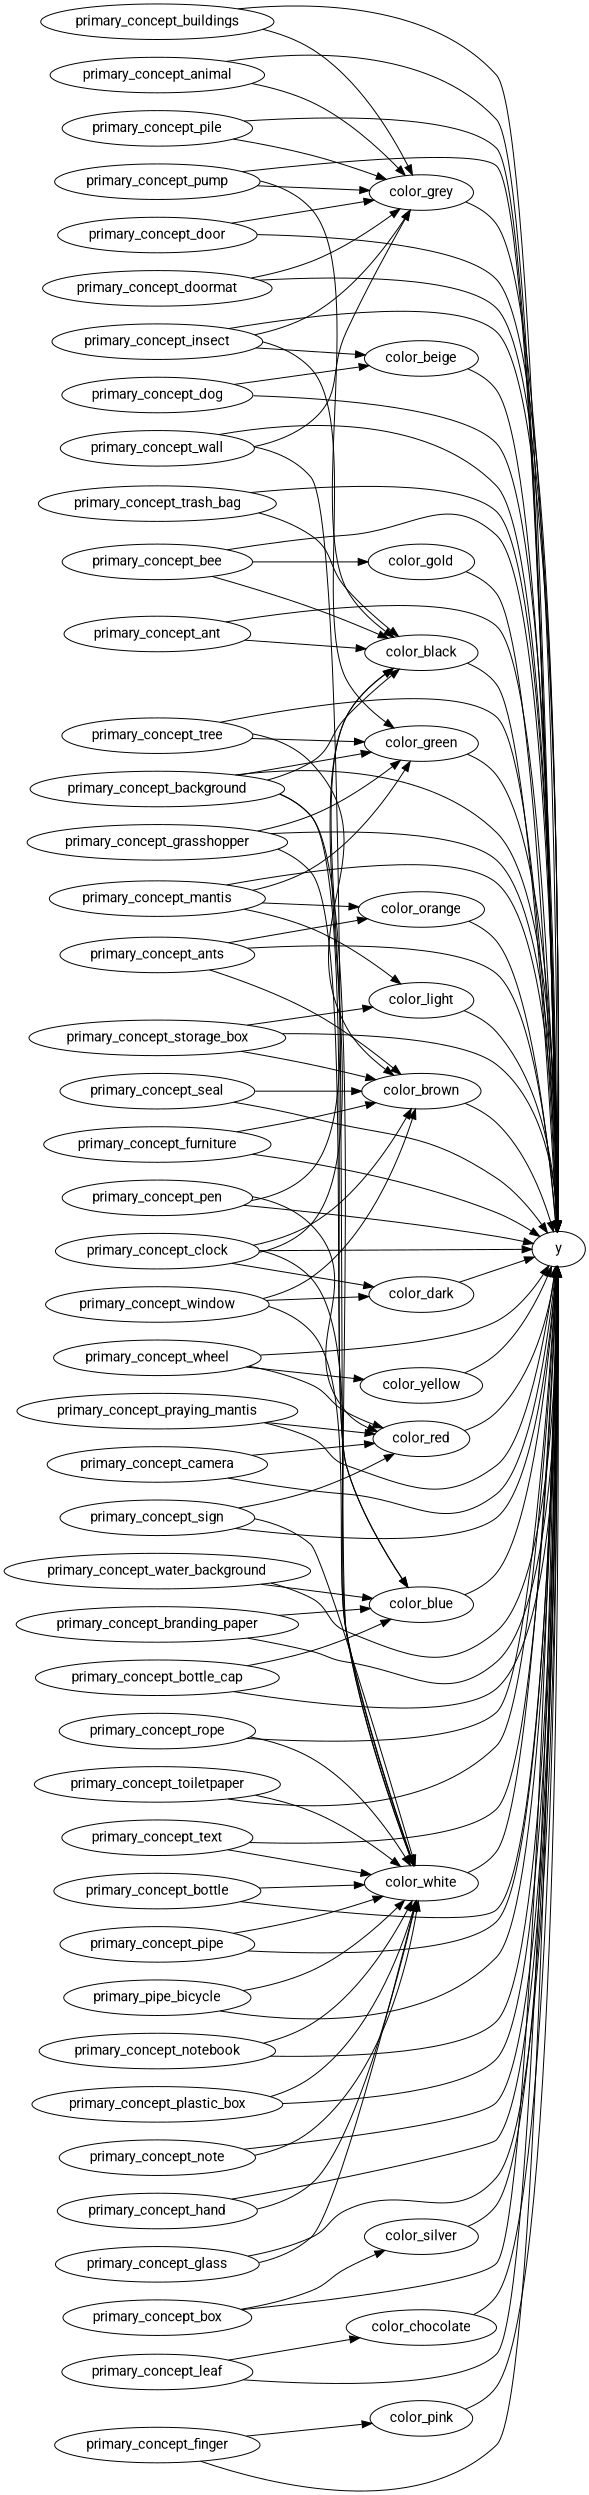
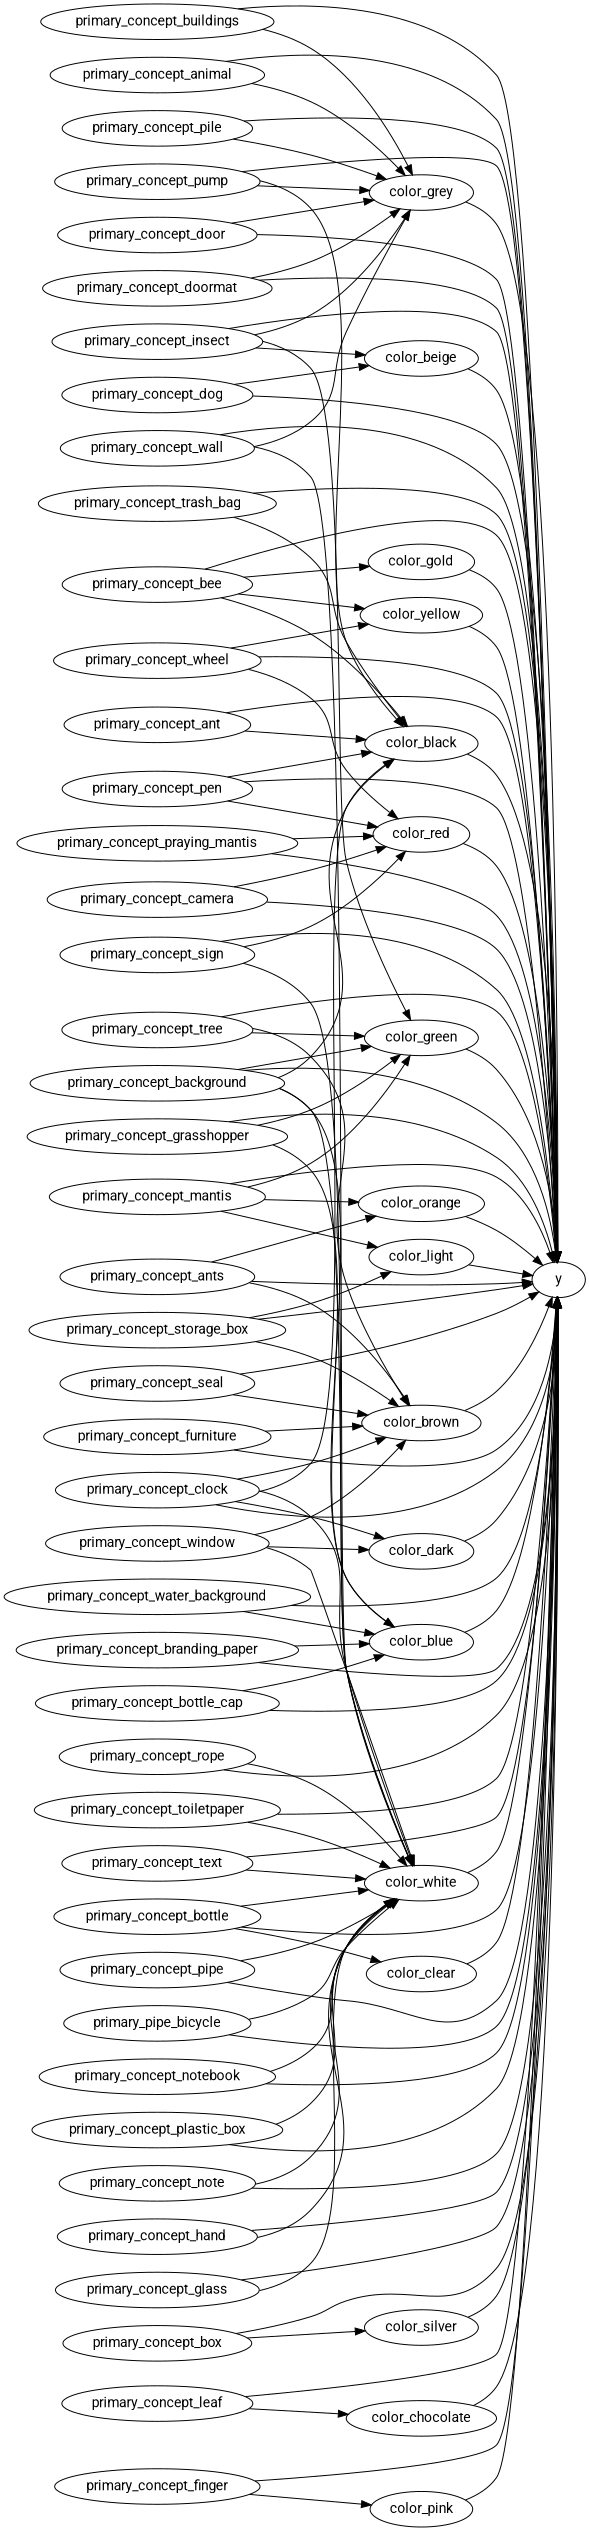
none -> (296, 601)
none -> (421, 1974)
